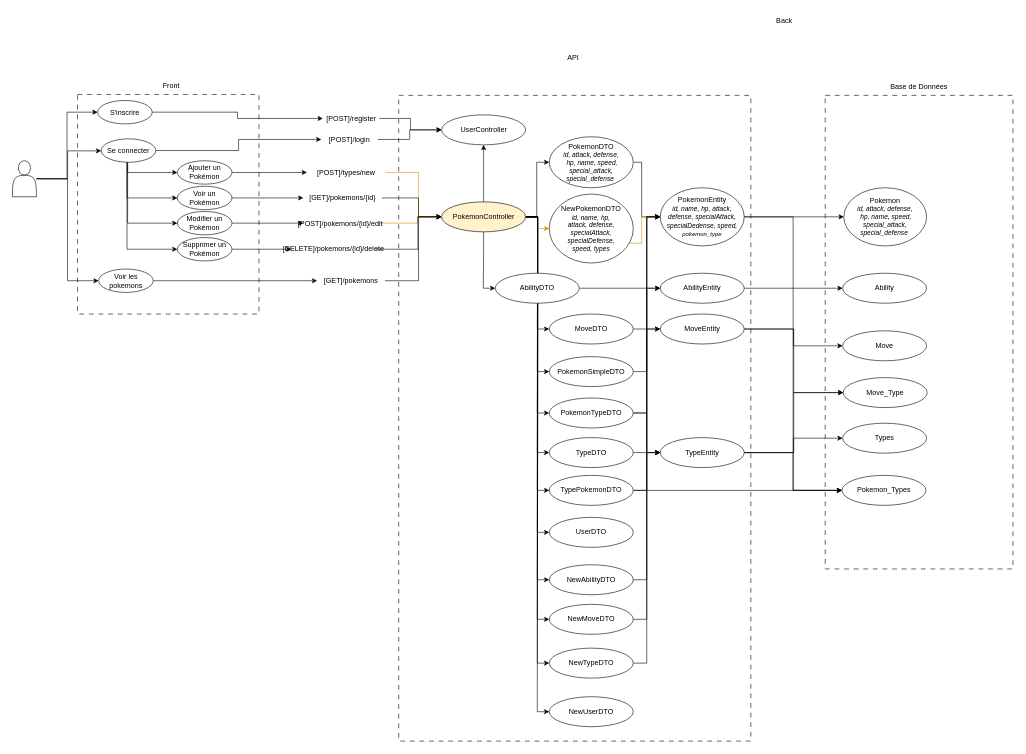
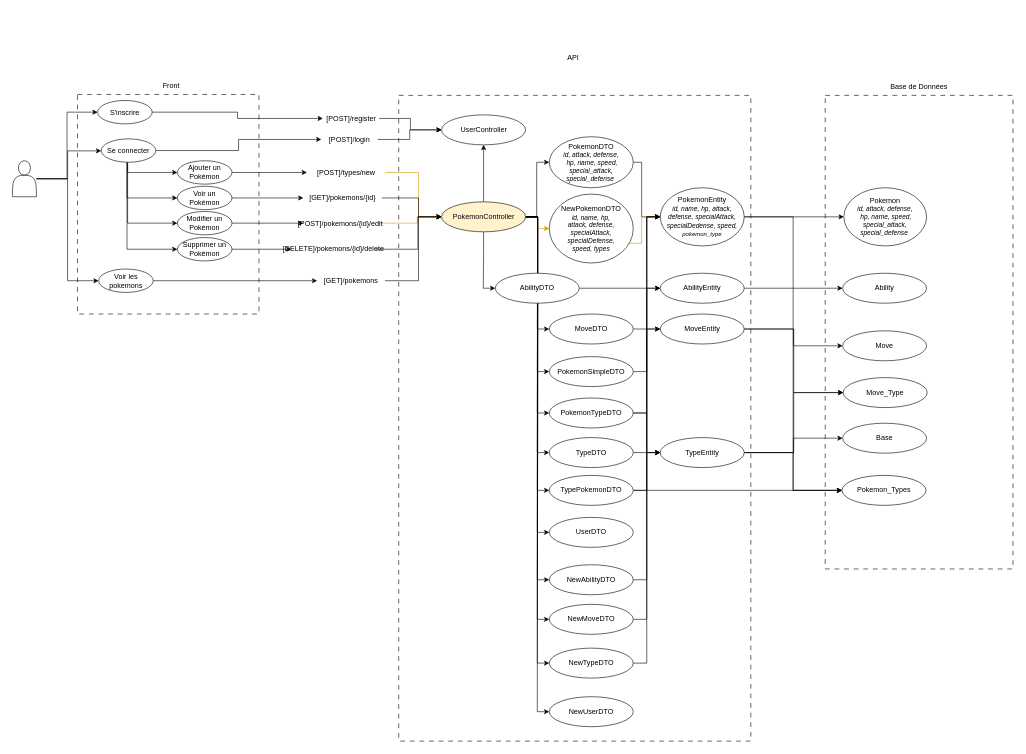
(785, 21) -> none
(885, 438) -> (885, 438)
